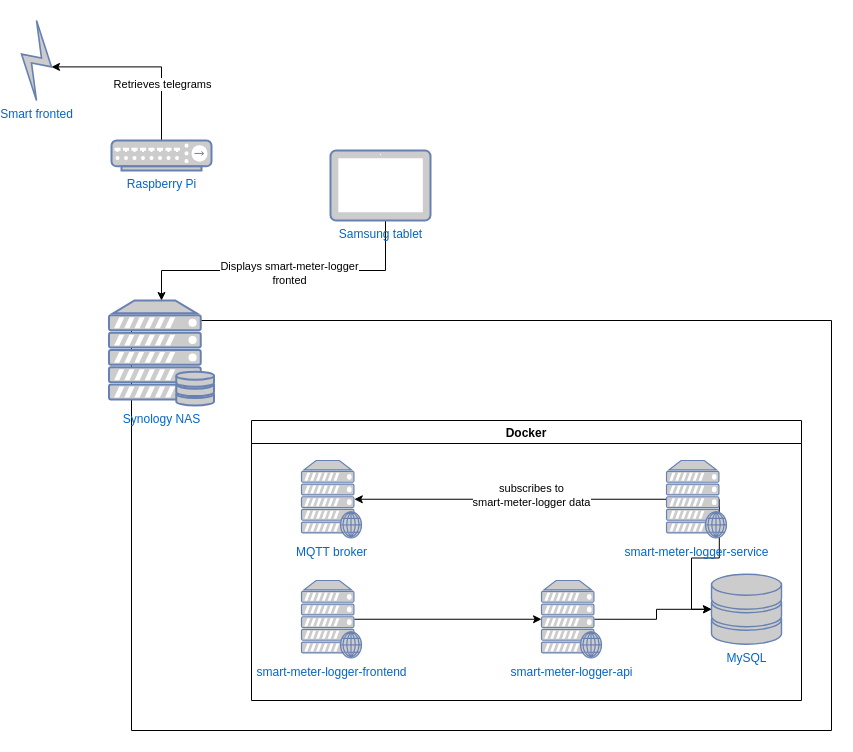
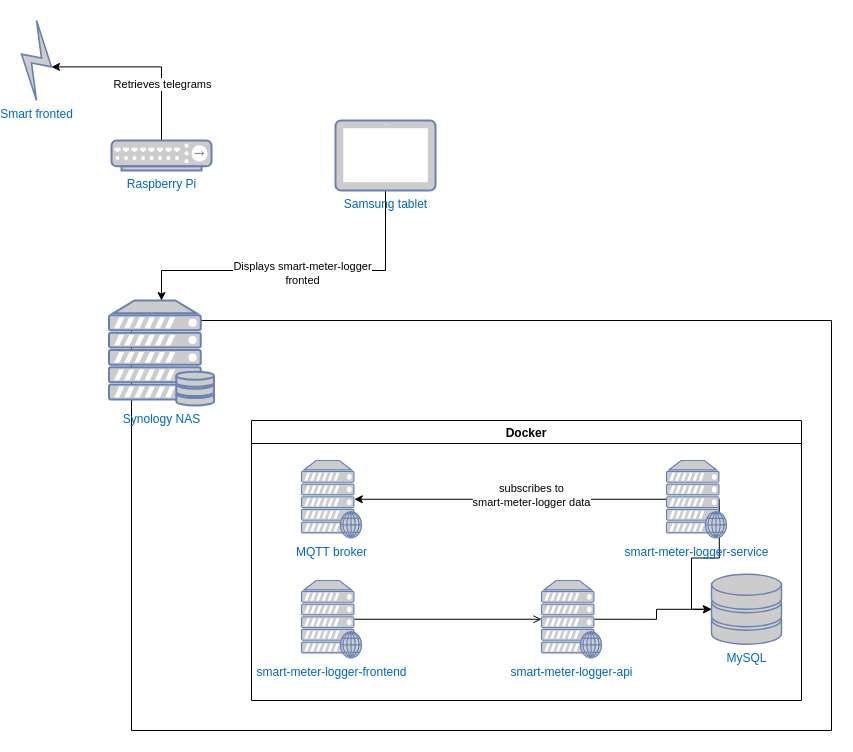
(381, 186) -> (386, 156)
(533, 619) -> (535, 619)
